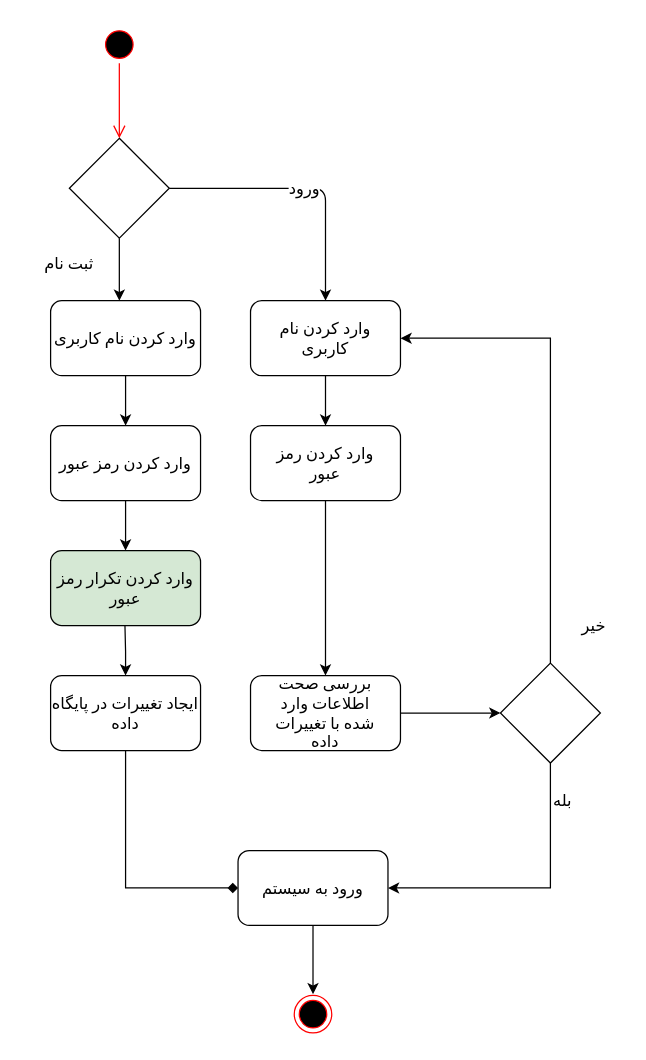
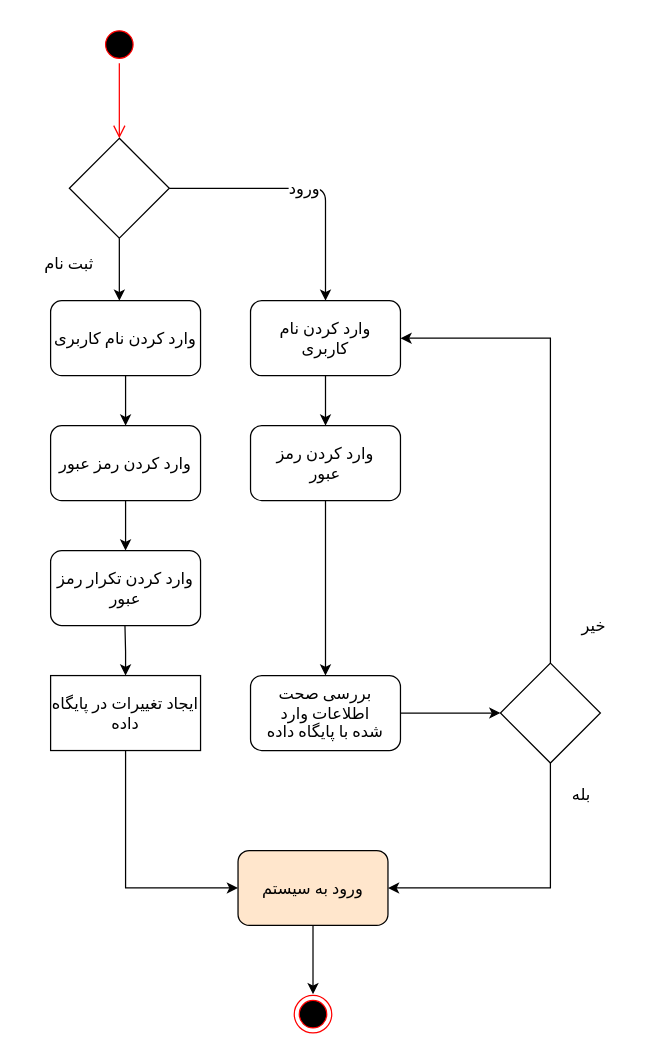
(126, 588) -> (126, 588)
(126, 713) -> (126, 713)
(326, 713) -> (326, 713)
(563, 801) -> (582, 794)
(227, 888) -> (228, 888)
(313, 888) -> (313, 888)
